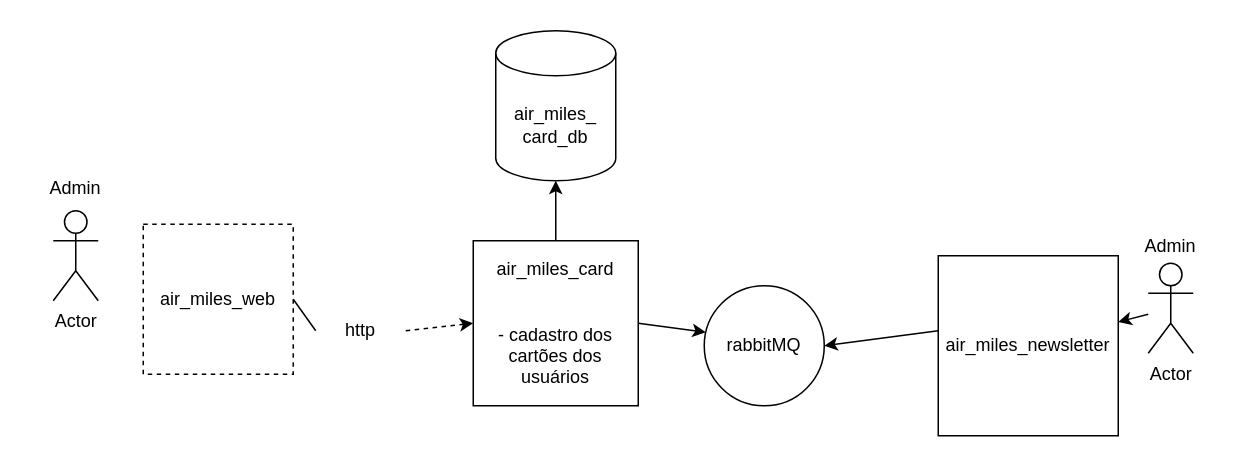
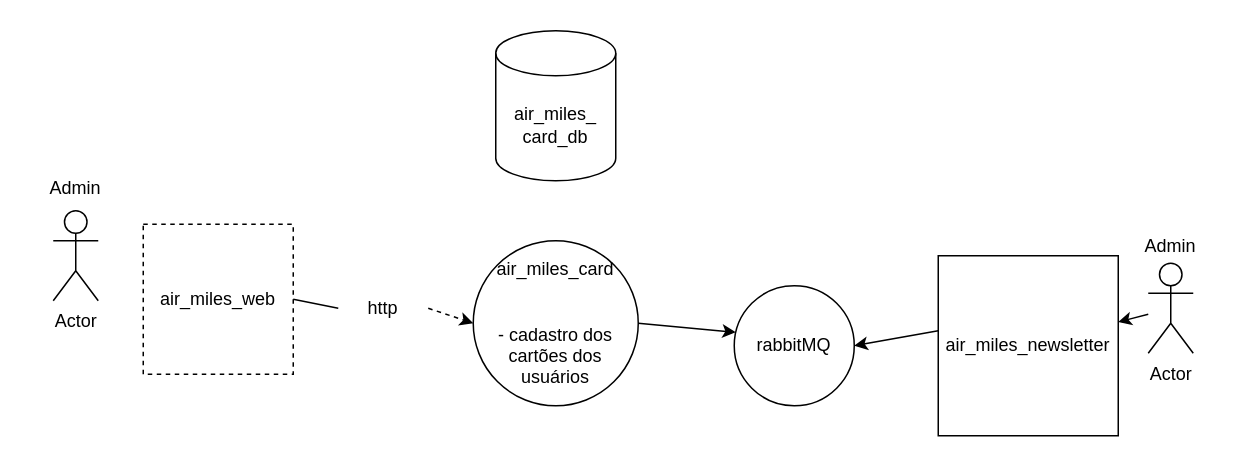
(556, 216) -> none
(556, 323) -> (556, 323)
(361, 331) -> (383, 308)
(764, 346) -> (794, 346)
